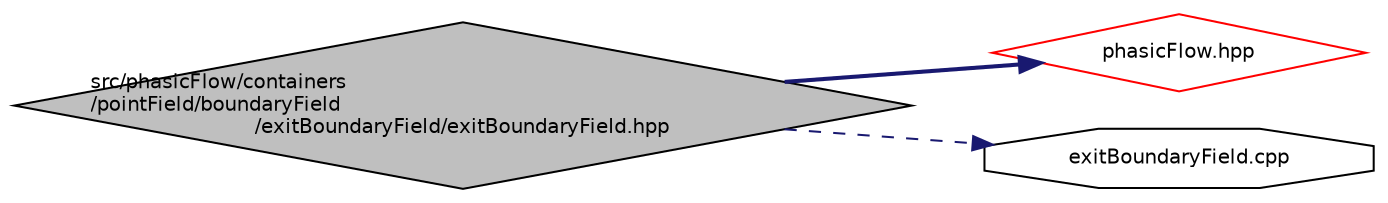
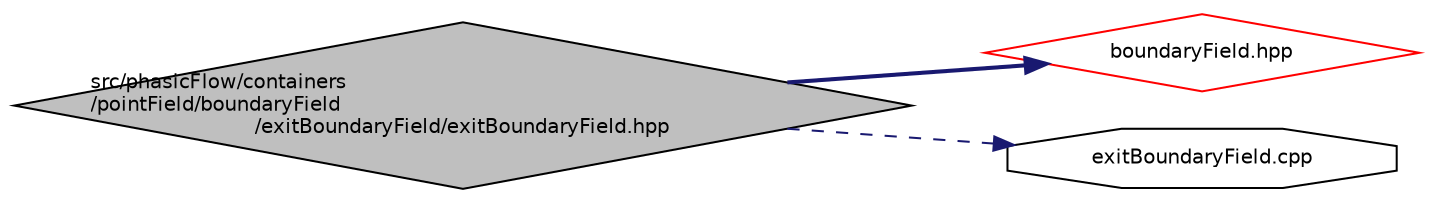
(1179, 53) -> (1202, 53)
